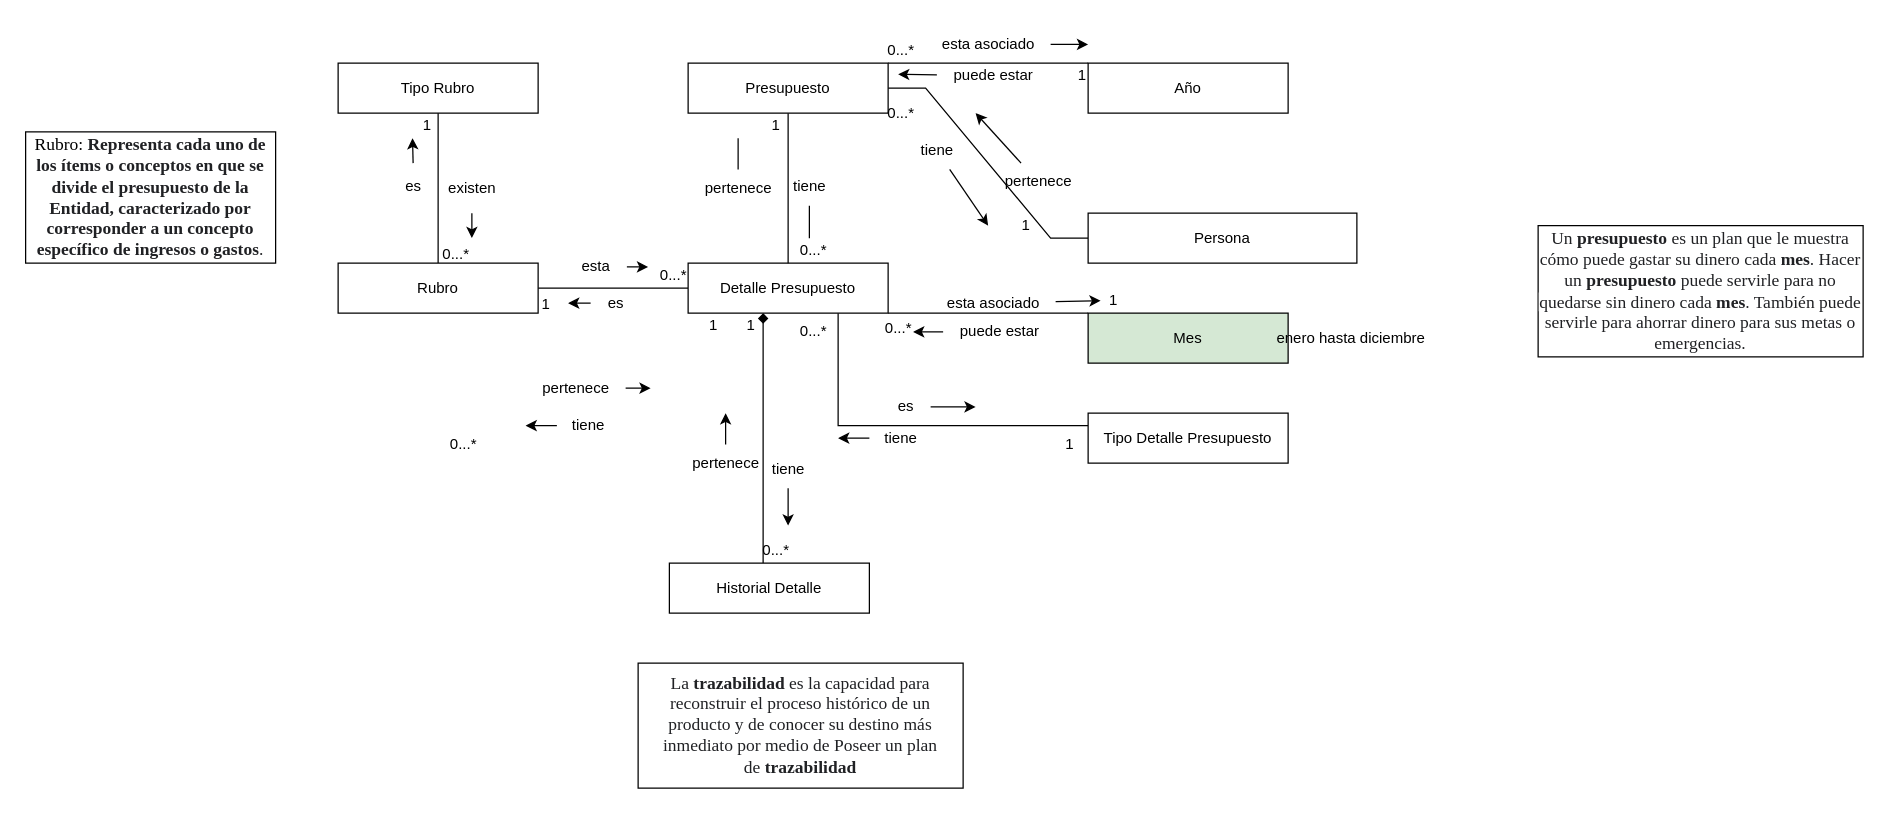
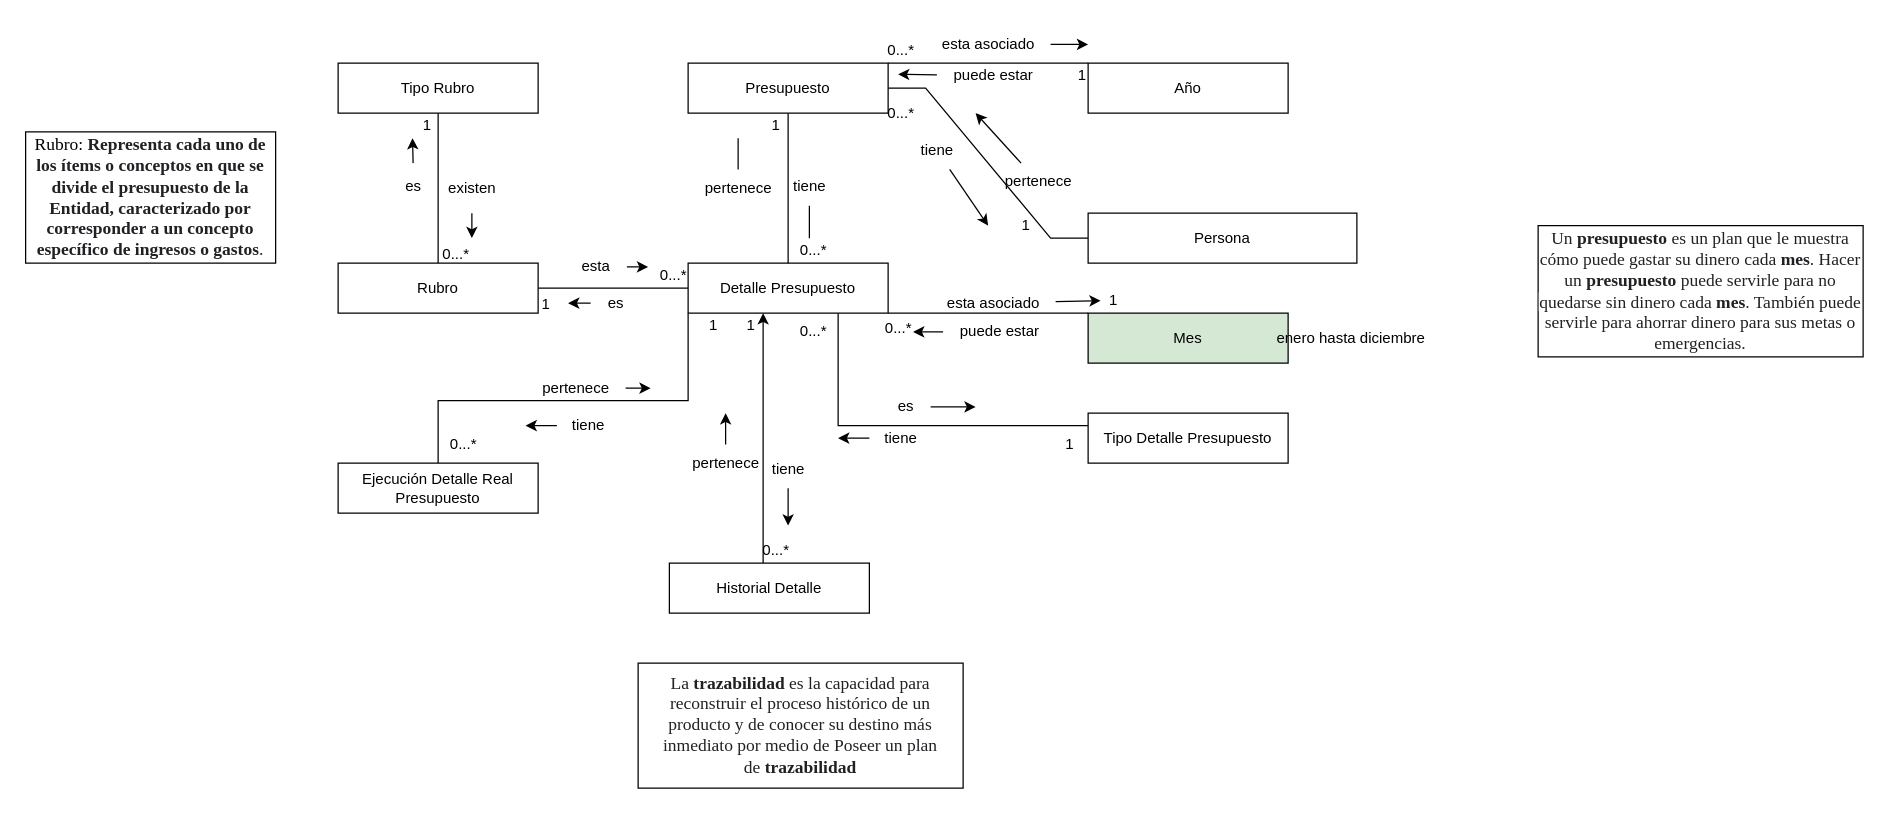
(763, 324) -> (763, 323)
none -> (576, 401)
none -> (438, 488)
